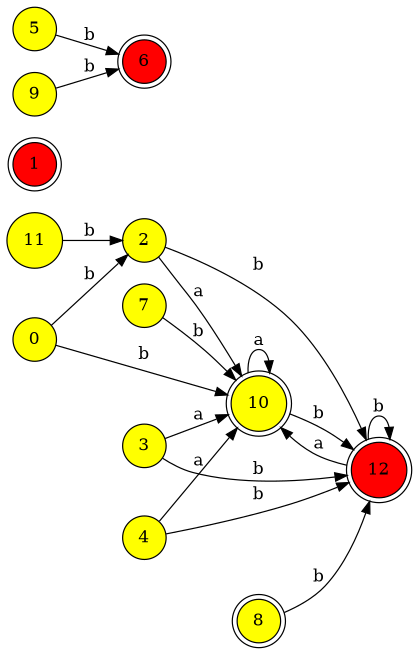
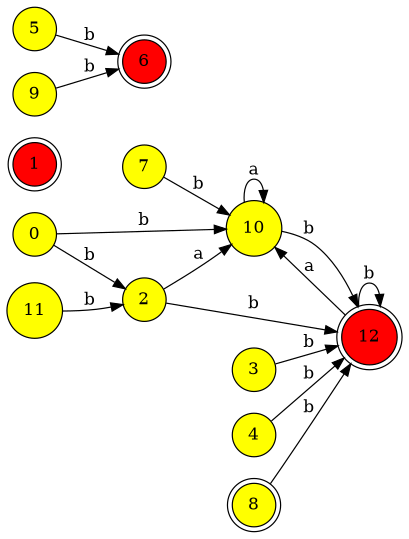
(259, 404) -> (254, 228)
(191, 429) -> none
(193, 481) -> none
